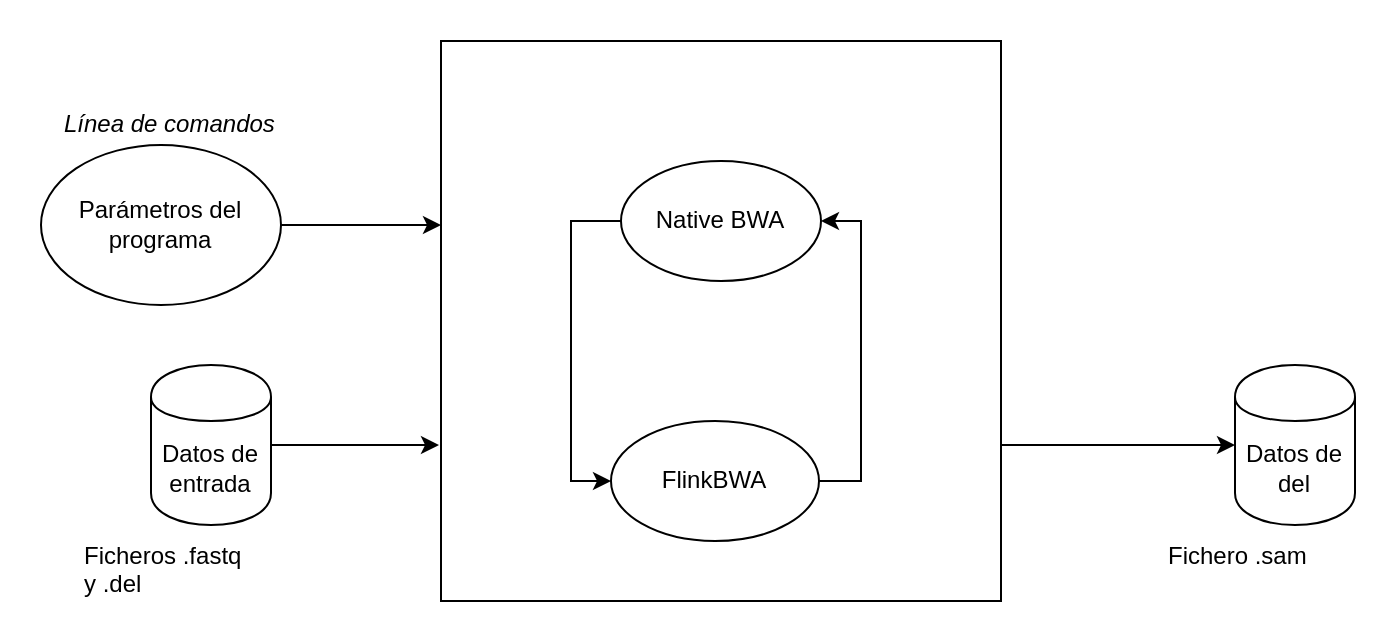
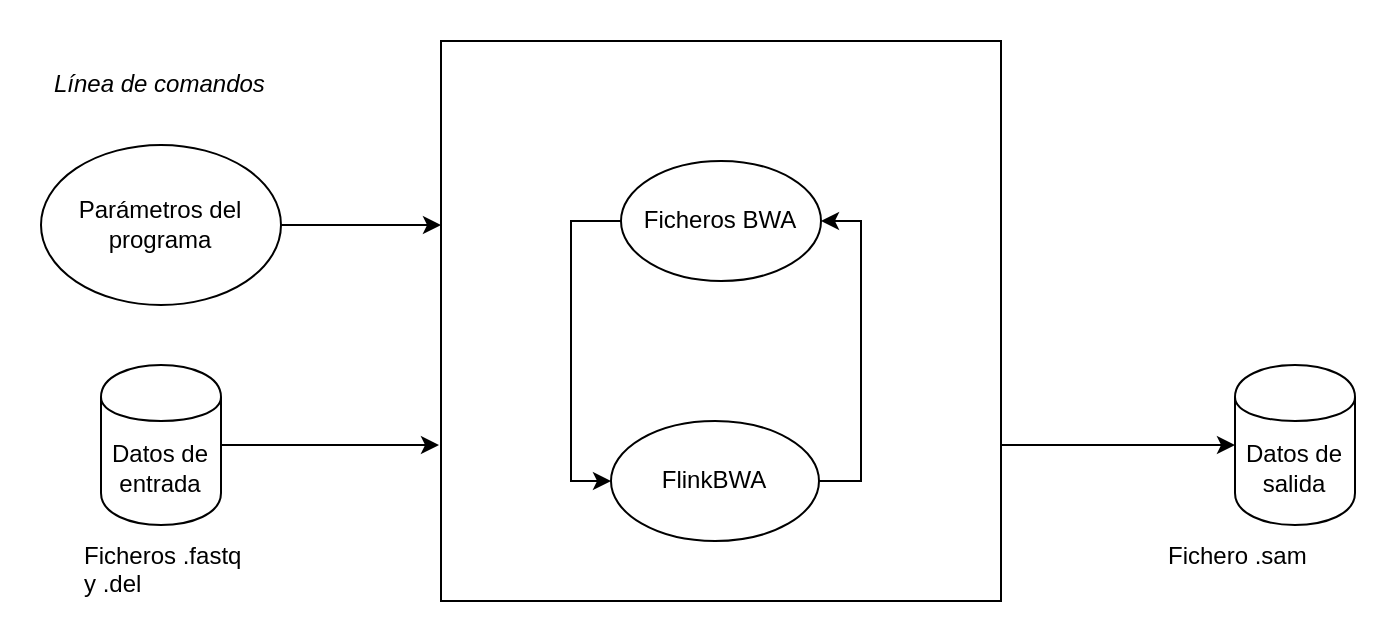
(181, 125) -> (171, 85)
(721, 221) -> (721, 221)
(211, 445) -> (161, 445)
(1295, 469) -> (1295, 469)
